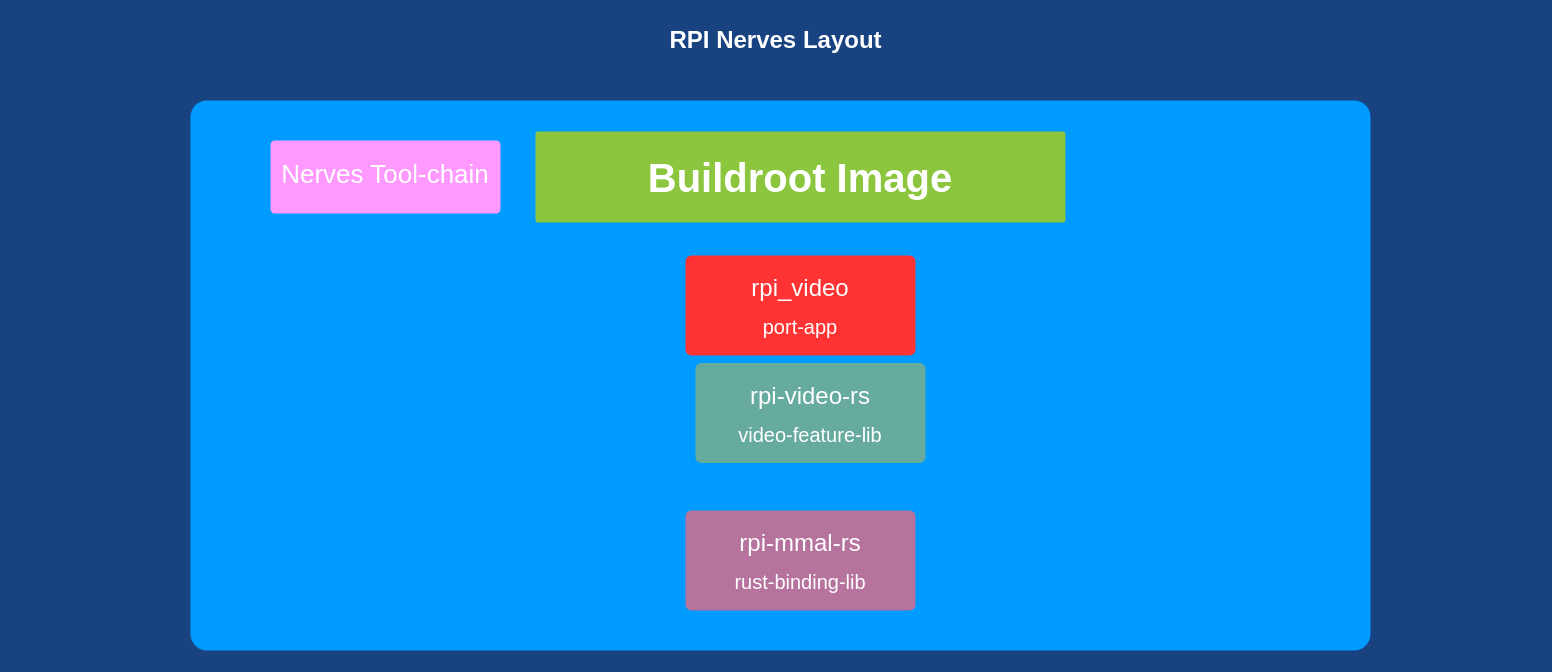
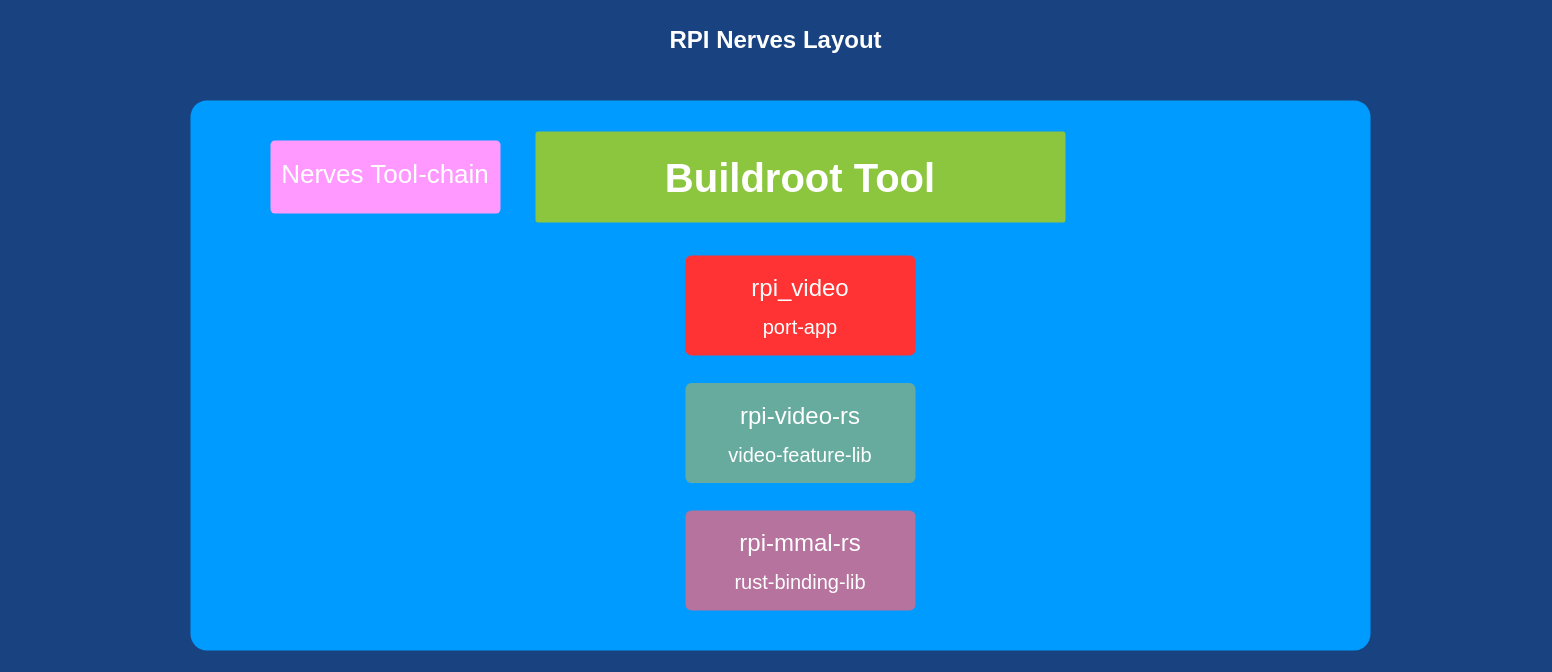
(801, 178) -> (801, 178)
(811, 413) -> (801, 433)
